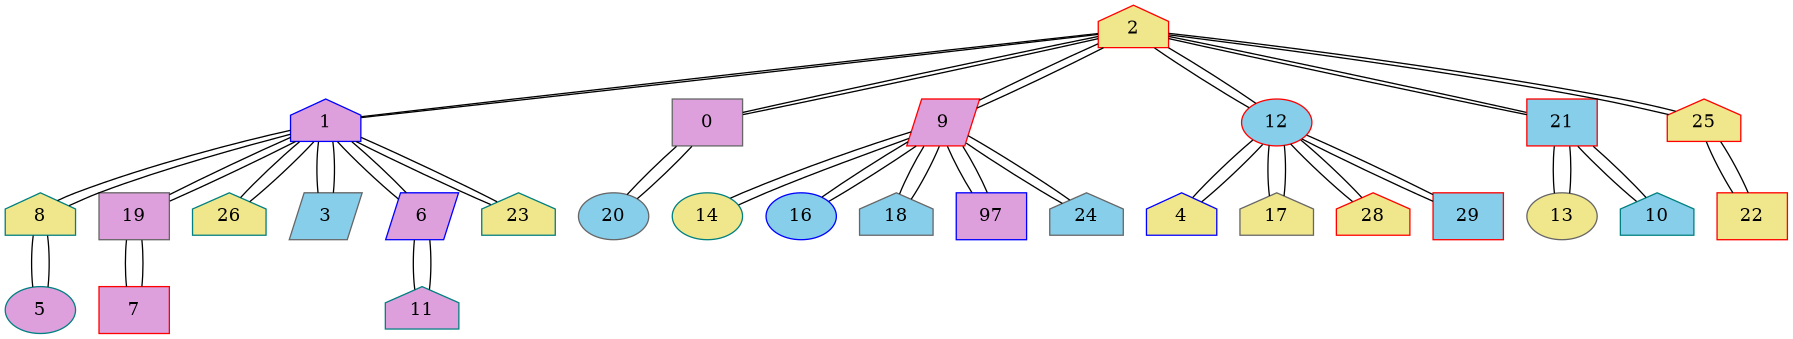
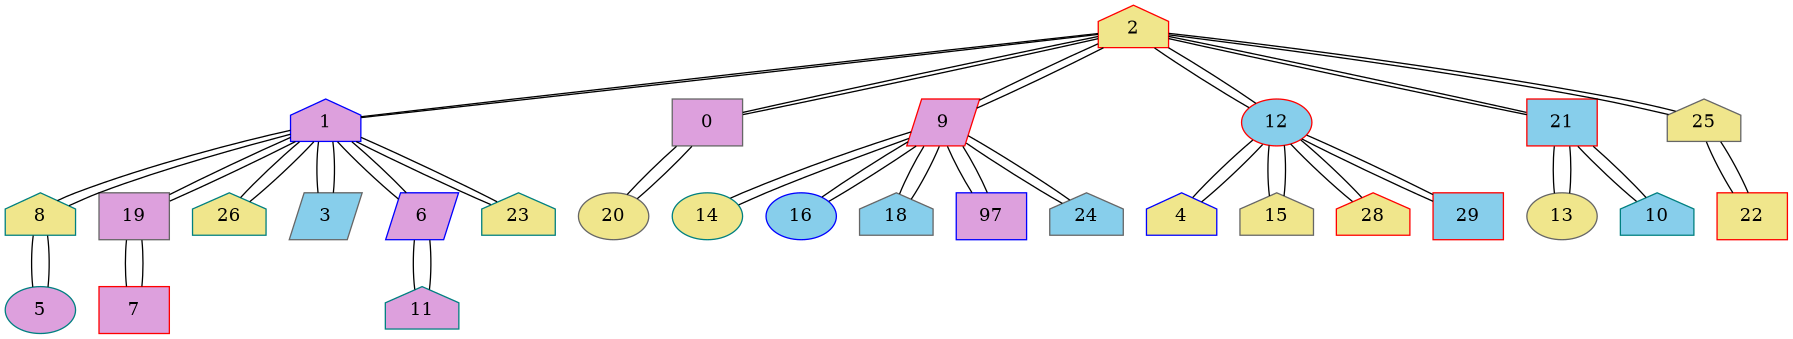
(1704, 122) -> (1704, 122)
(614, 216) -> (614, 216)
(1277, 216) -> (1277, 216)
